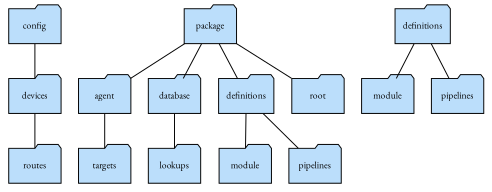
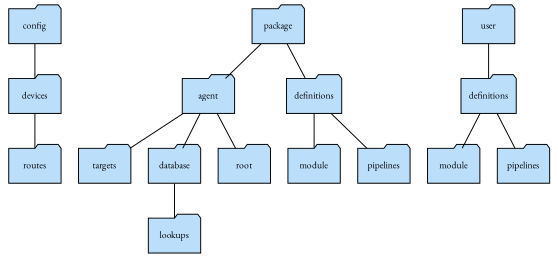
none -> (489, 26)
(192, 61) -> (191, 131)
(264, 61) -> (226, 131)
